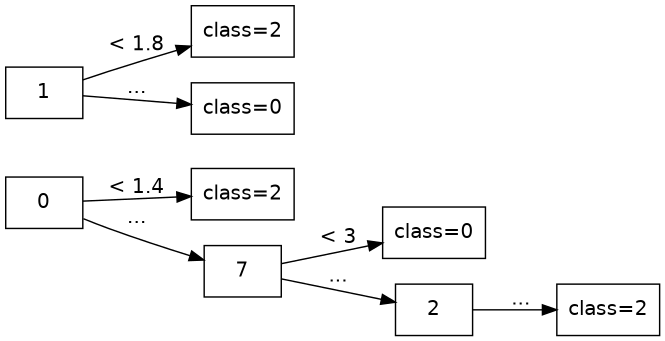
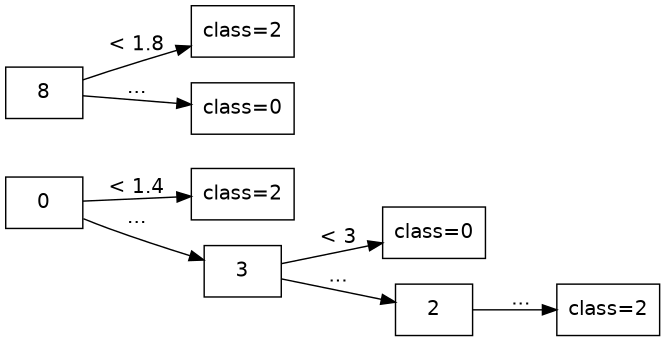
(44, 93) -> (44, 93)
(243, 271) -> (243, 271)
